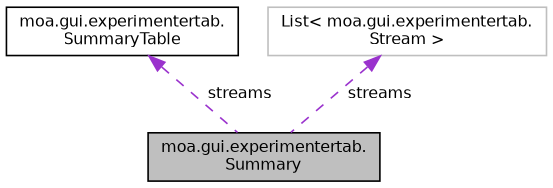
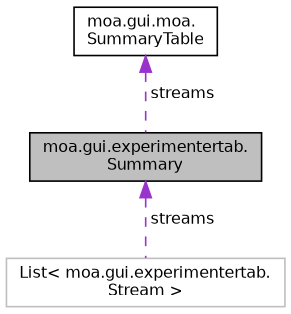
(122, 31) -> (146, 31)
(329, 100) -> (146, 228)
